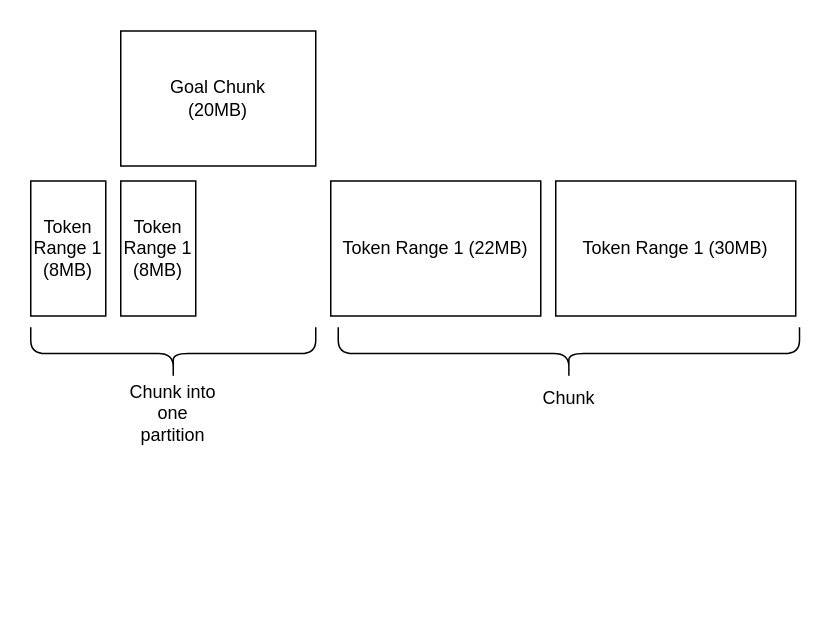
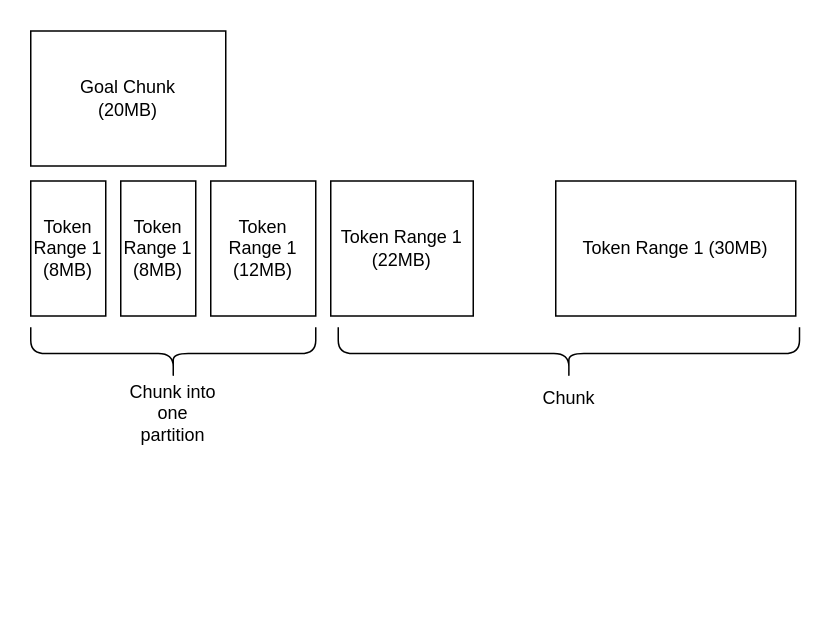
(218, 98) -> (128, 98)
none -> (263, 248)
(436, 248) -> (402, 248)
